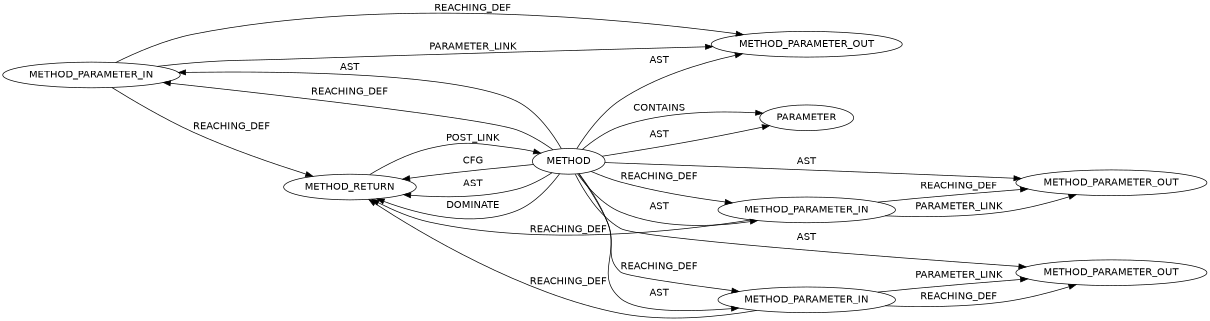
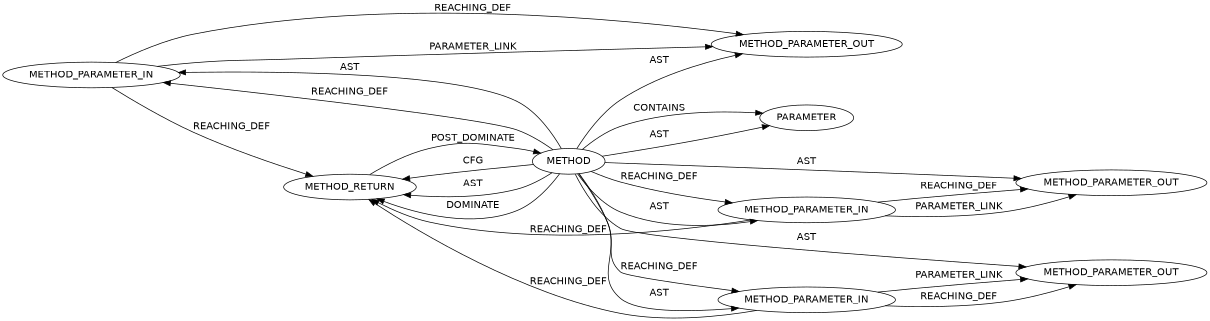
(473, 138) -> (473, 138)
